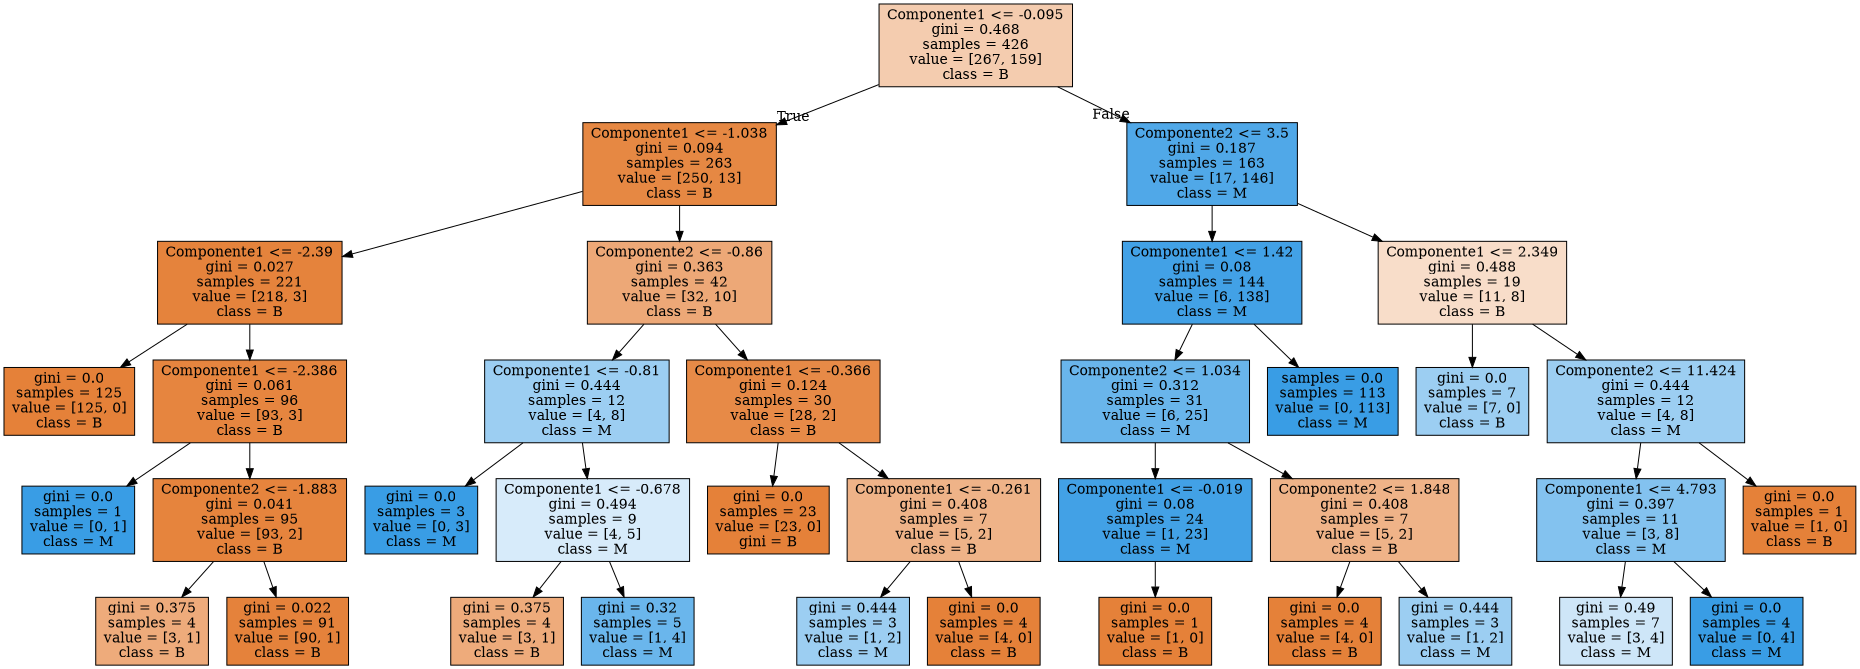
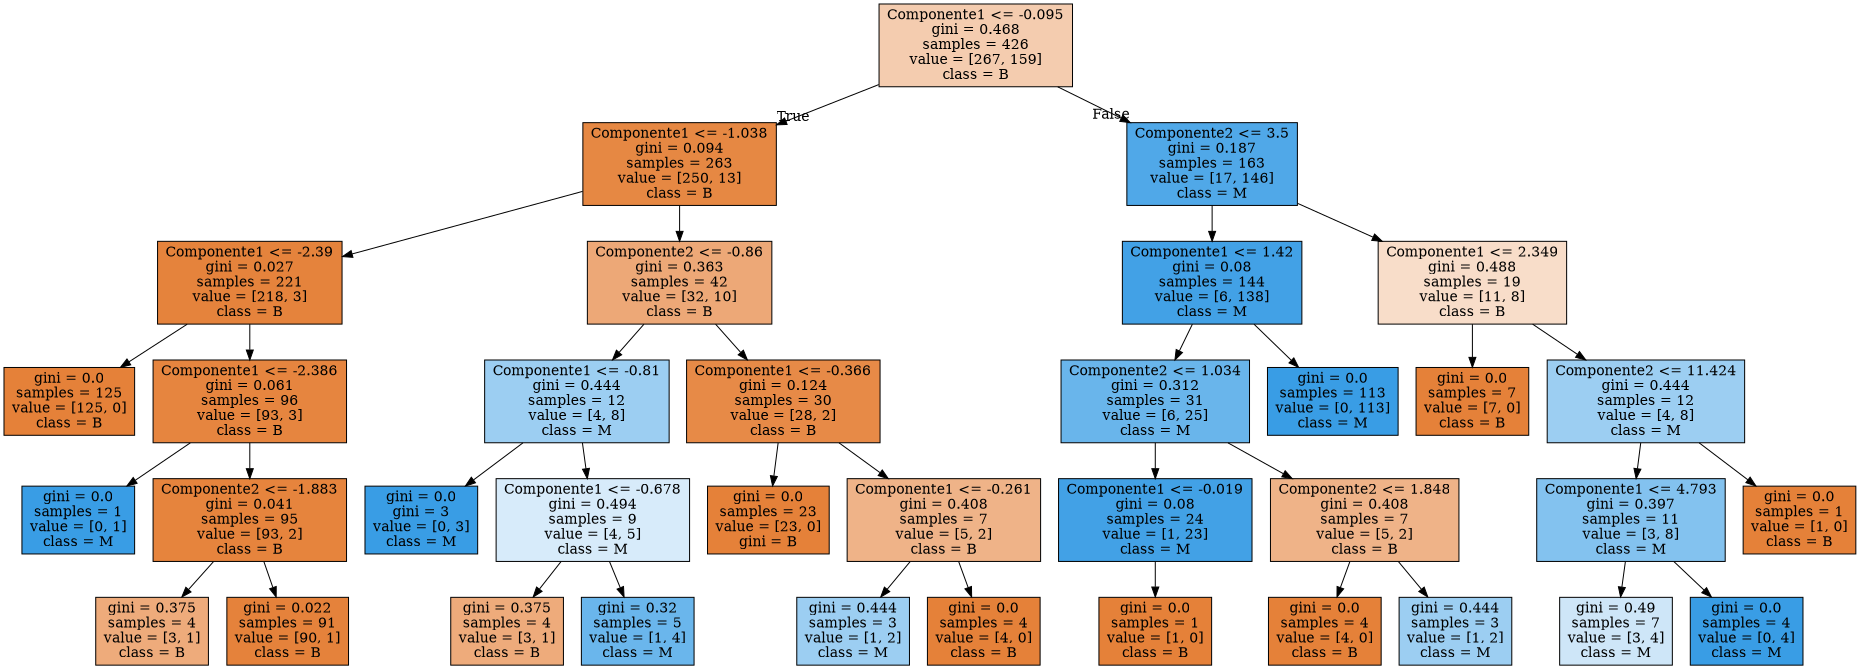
(1333, 401) -> (1333, 401)
(1472, 401) -> (1472, 401)
(421, 520) -> (421, 520)
